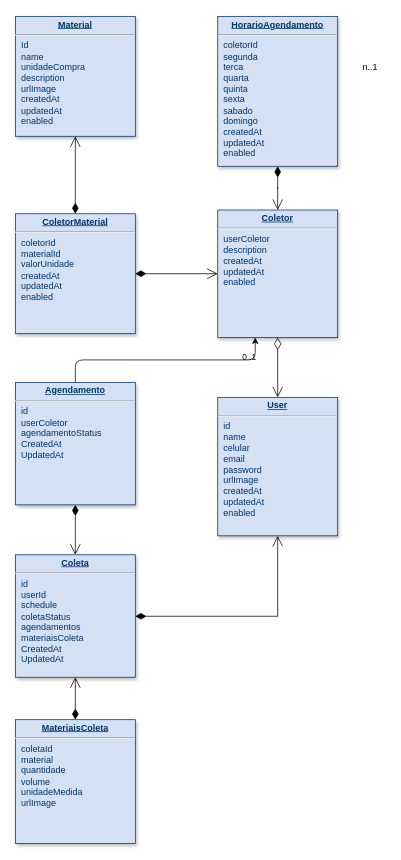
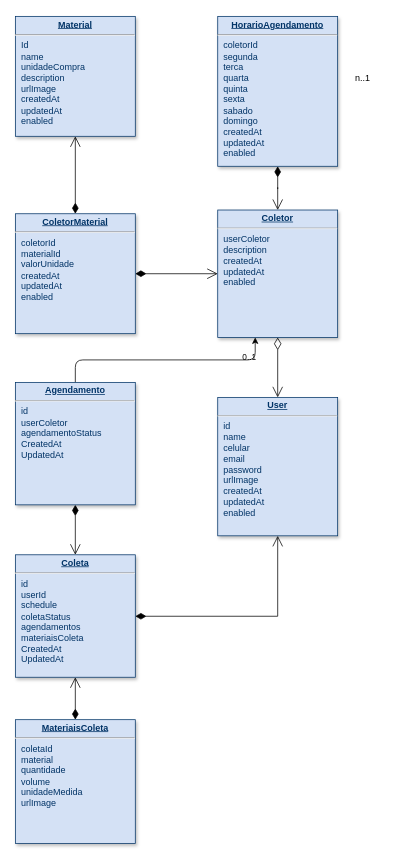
(370, 67) -> (363, 78)
